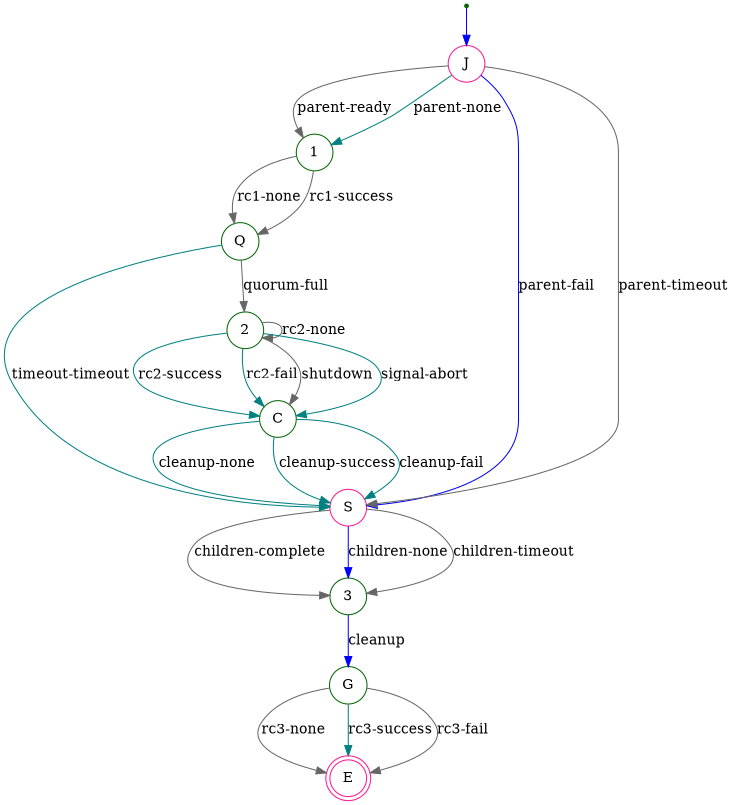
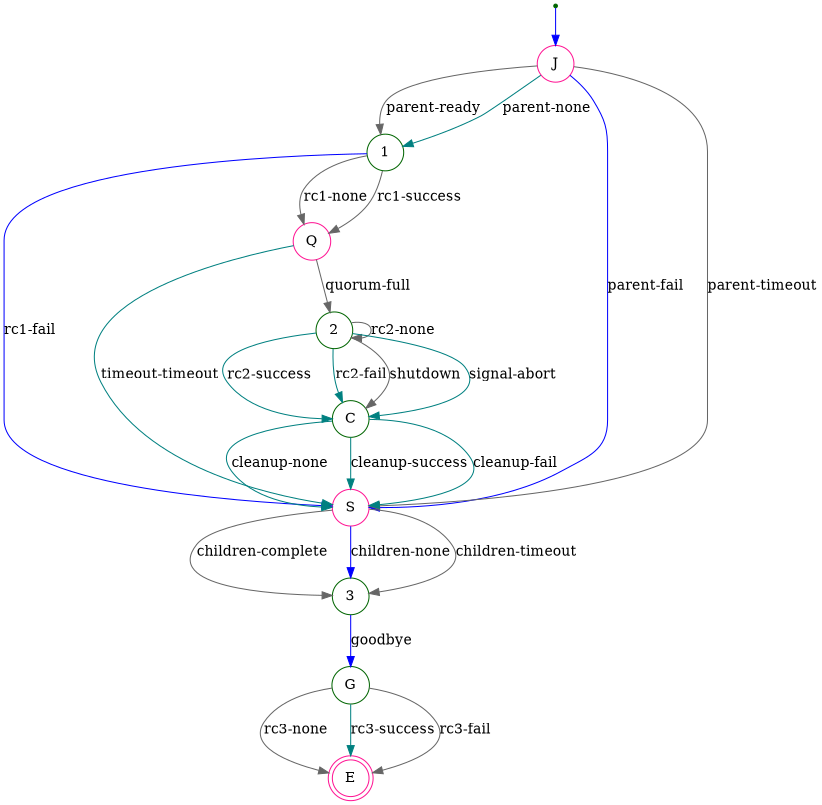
(240, 241) -> (312, 241)
none -> (4, 307)
(377, 641) -> (382, 641)
